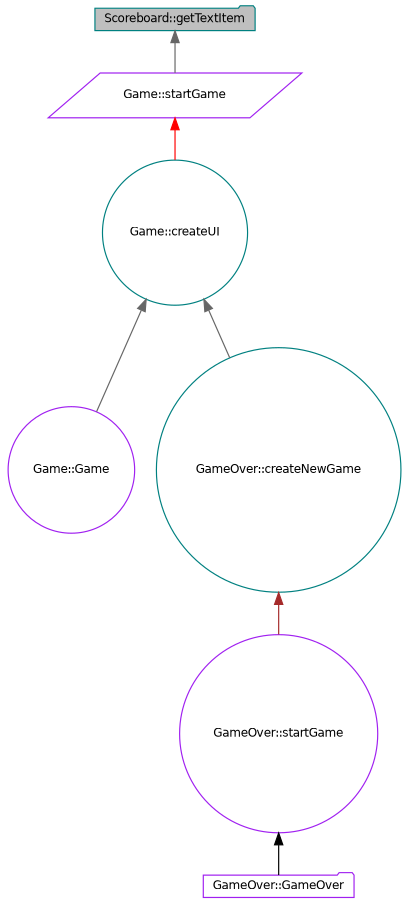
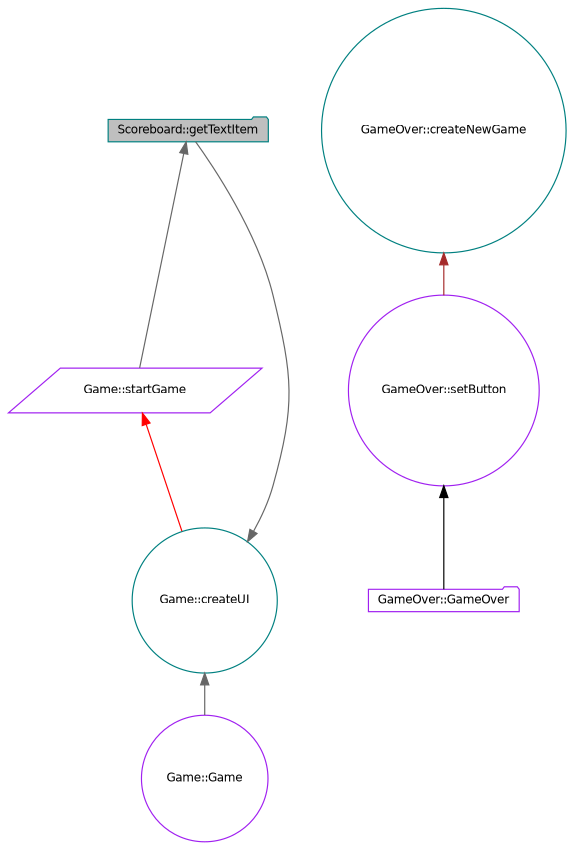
(219, 334) -> (281, 330)
(279, 734) -> (444, 391)
